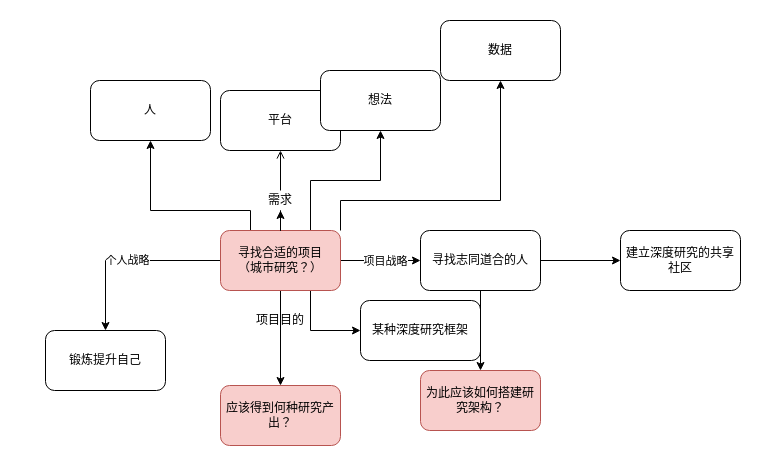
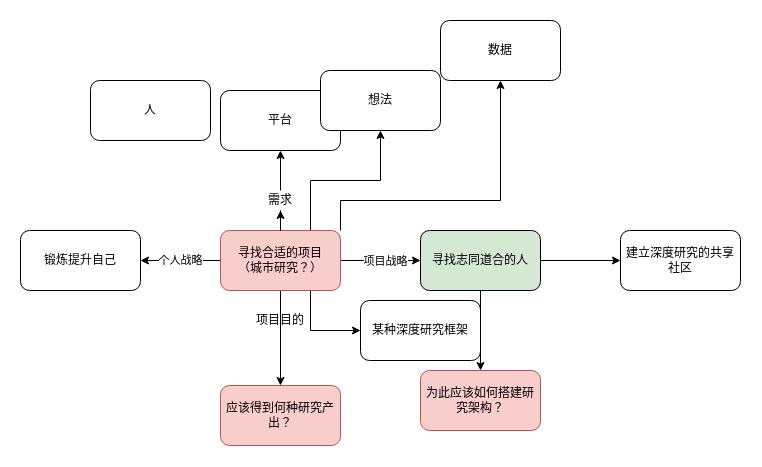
(281, 156) -> (281, 158)
(180, 211) -> none
(481, 261) -> (481, 261)
(106, 361) -> (81, 261)
